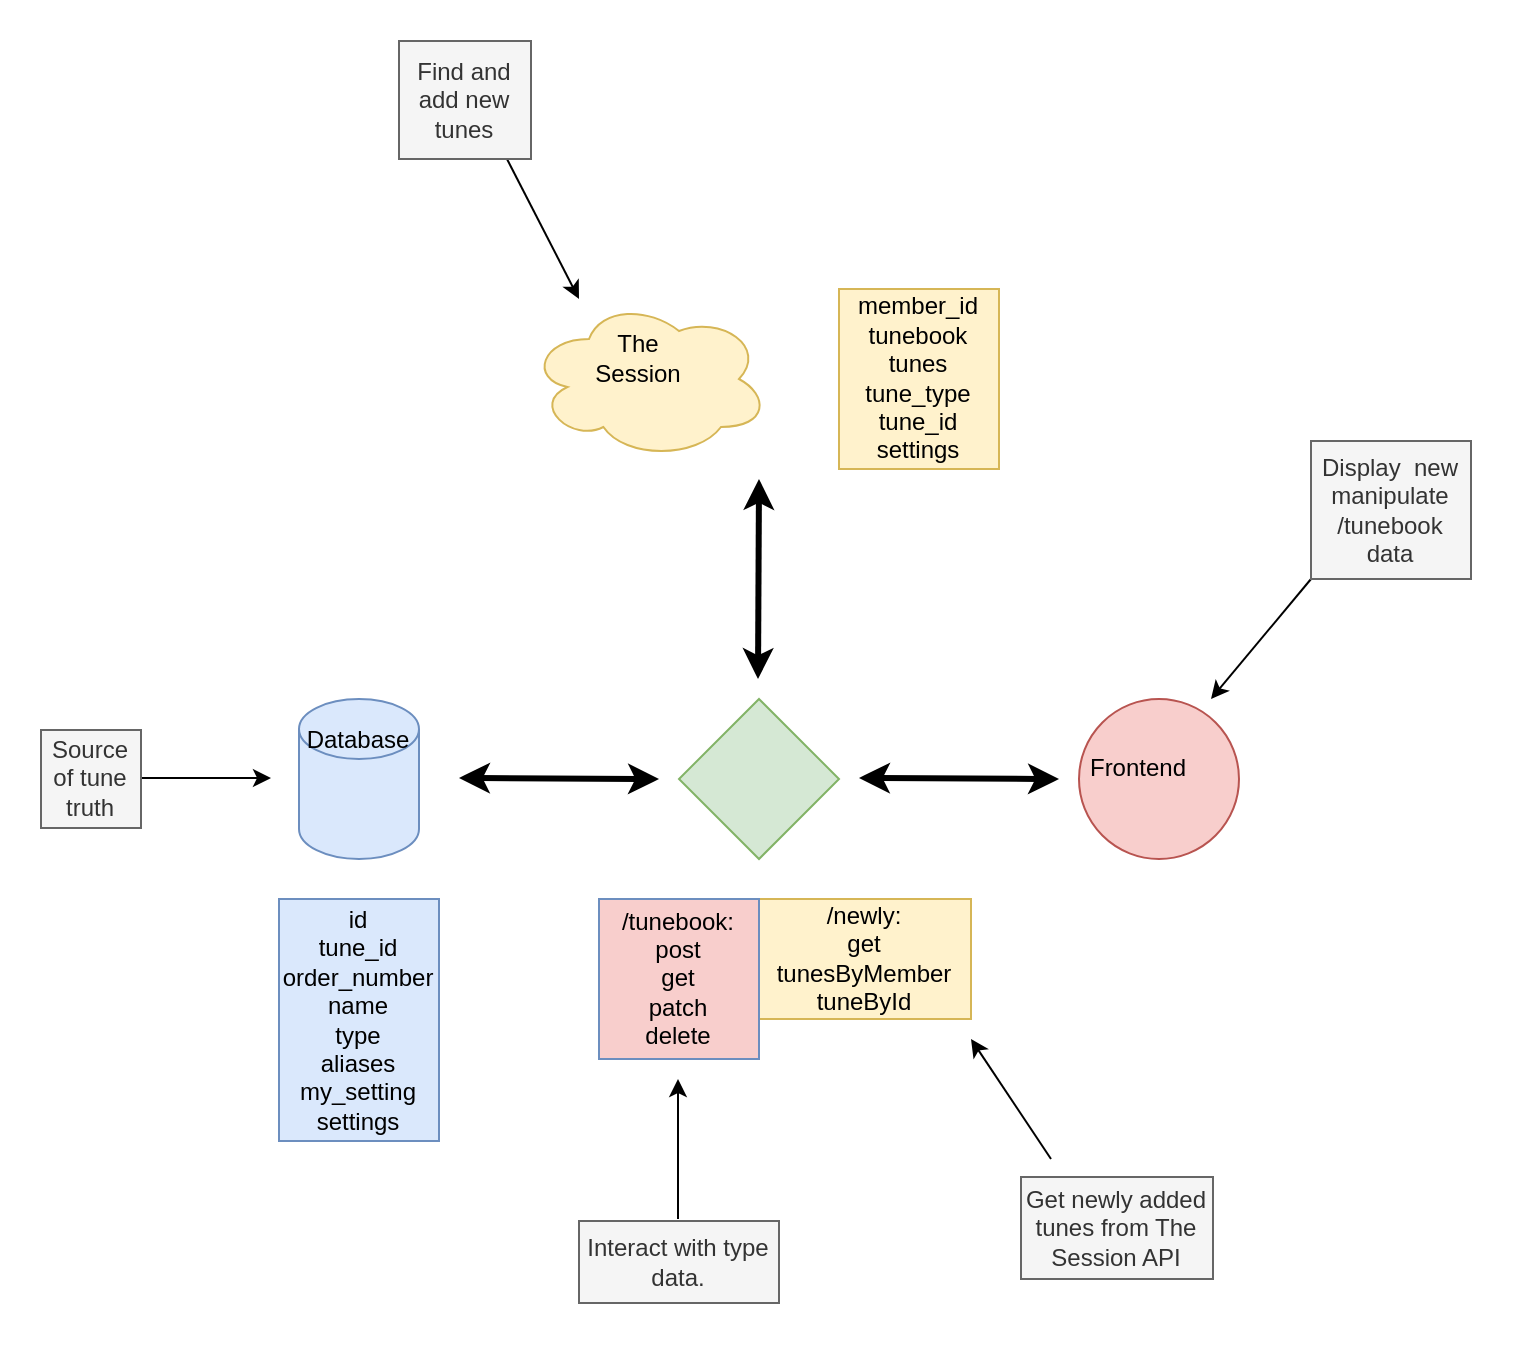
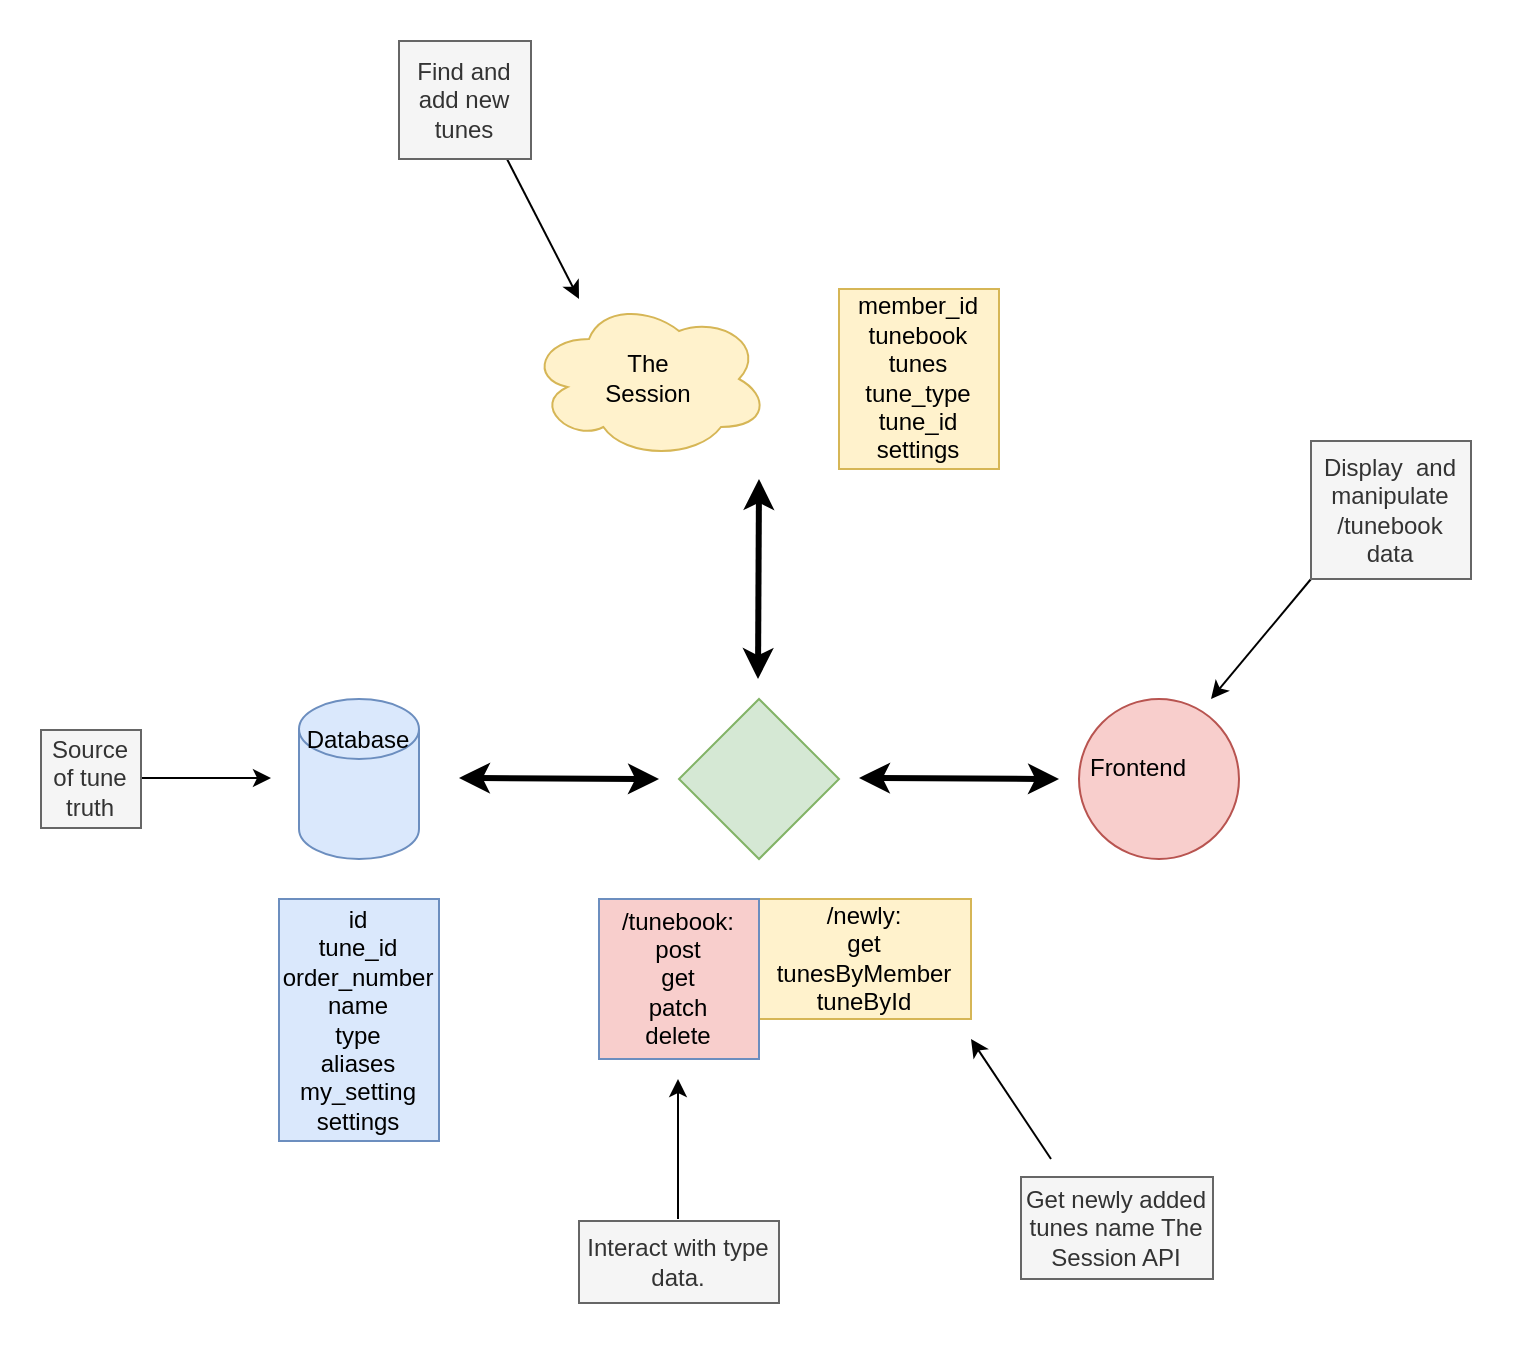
(639, 359) -> (649, 379)
(1391, 511) -> (1391, 511)
(1117, 1229) -> (1117, 1229)
